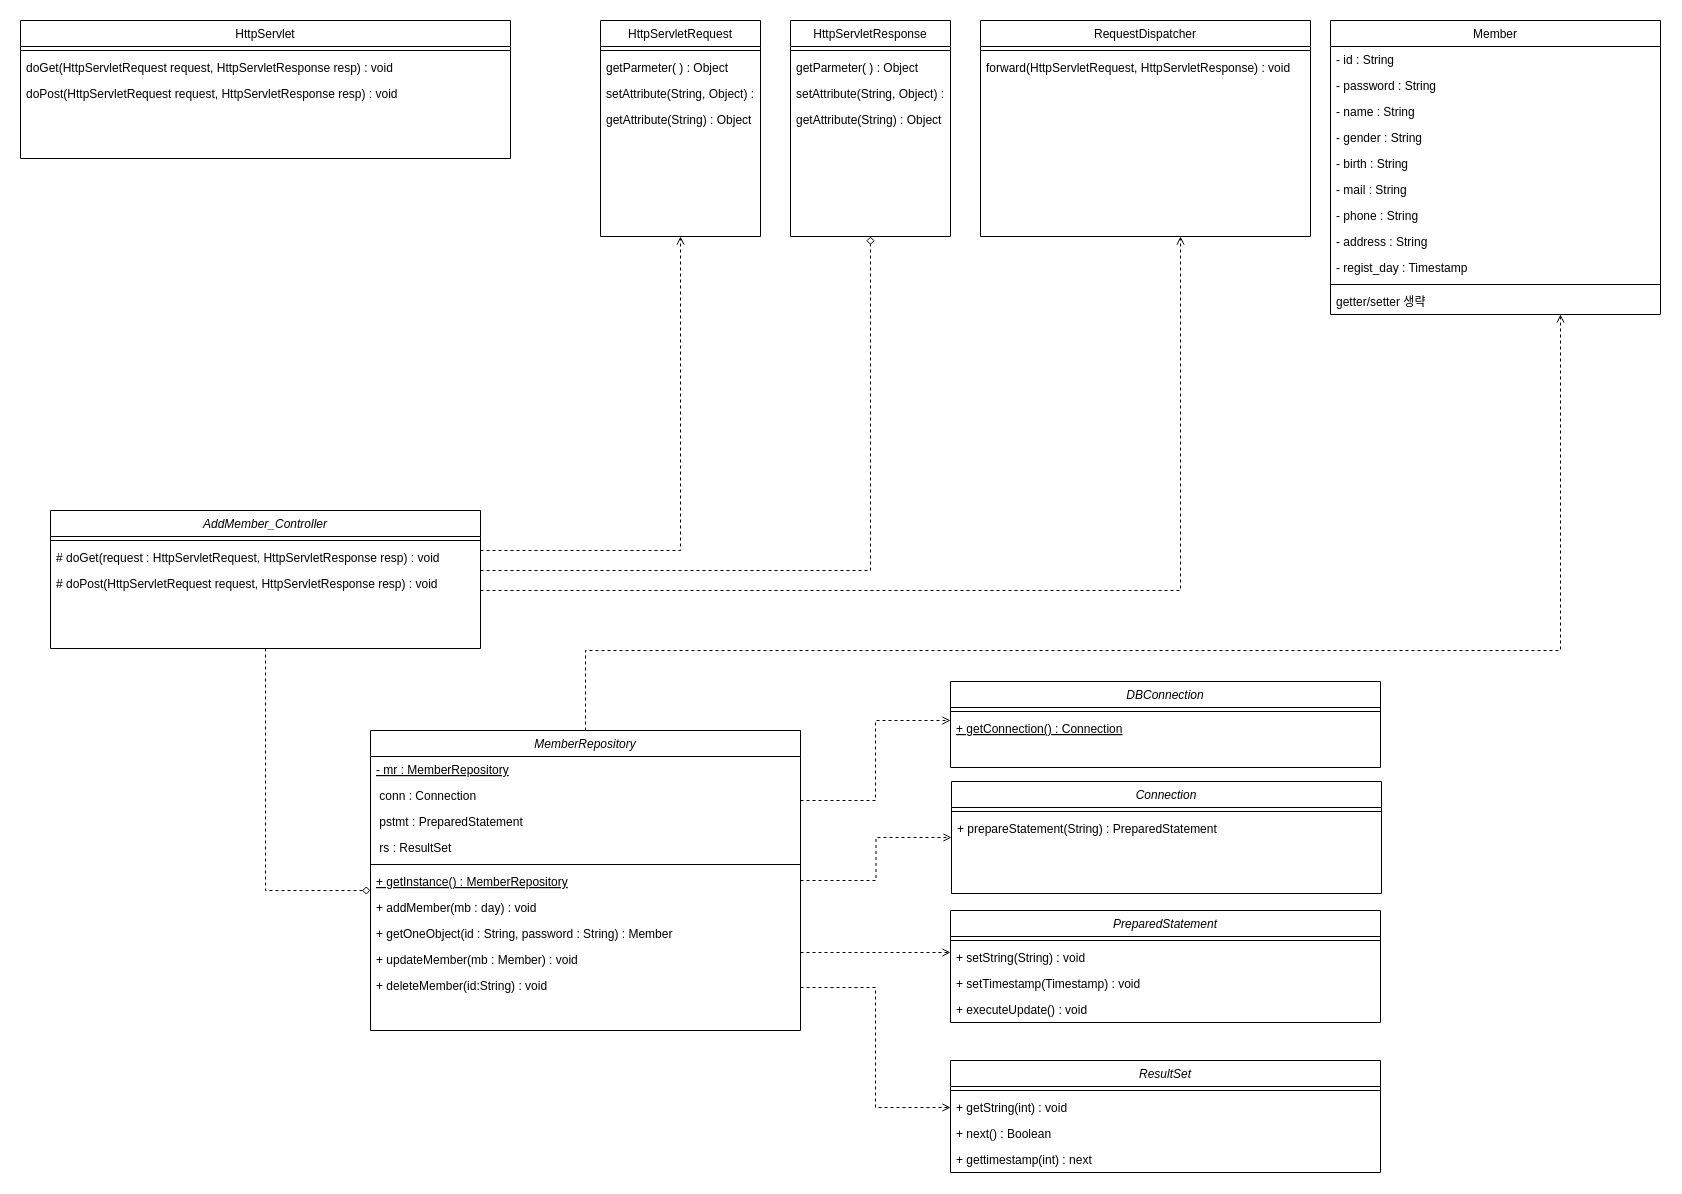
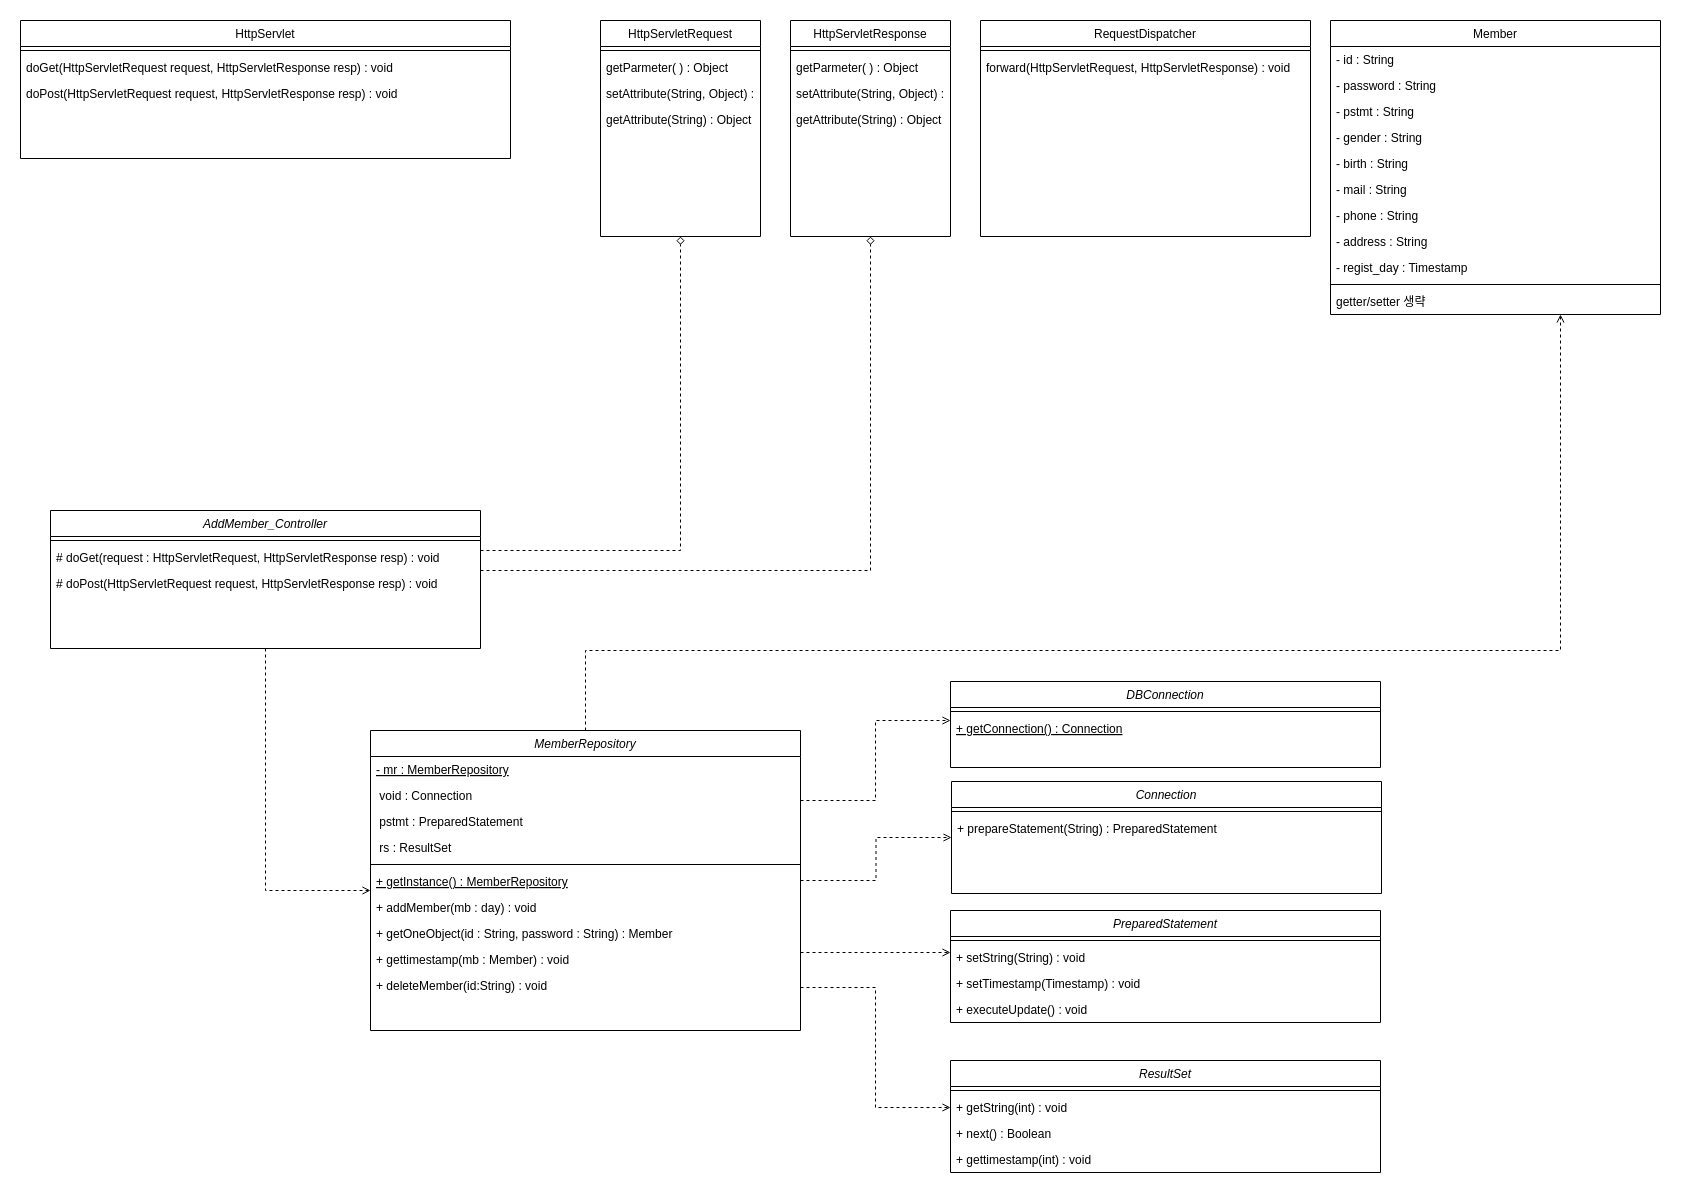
(1379, 112) -> (1382, 112)
(681, 242) -> (681, 245)
(1007, 591) -> none
(427, 796) -> (425, 796)
(362, 891) -> (364, 891)
(478, 960) -> (476, 960)
(1034, 1160) -> (1032, 1160)
